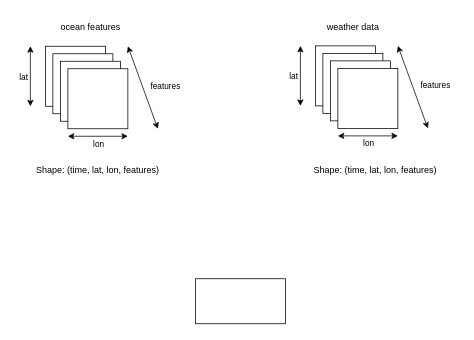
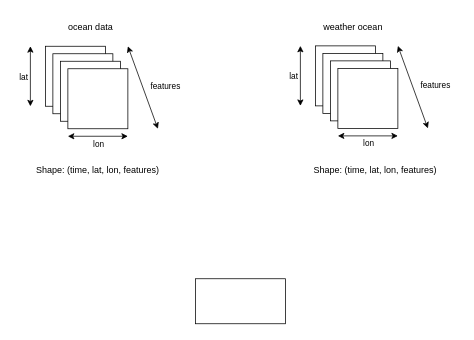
(91, 27) -> (91, 27)
(353, 27) -> (353, 27)
